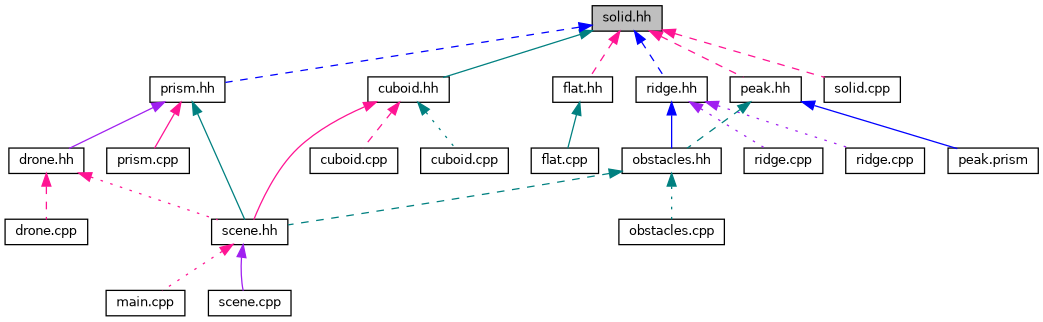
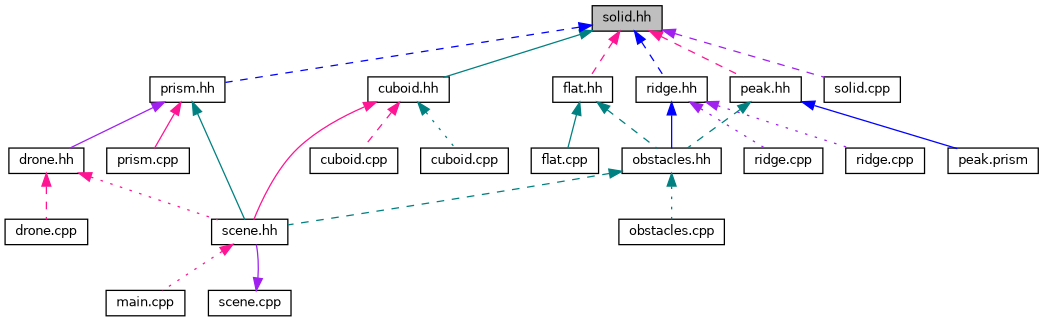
(750, 56) -> (750, 56)
none -> (632, 129)
(241, 274) -> (258, 261)
